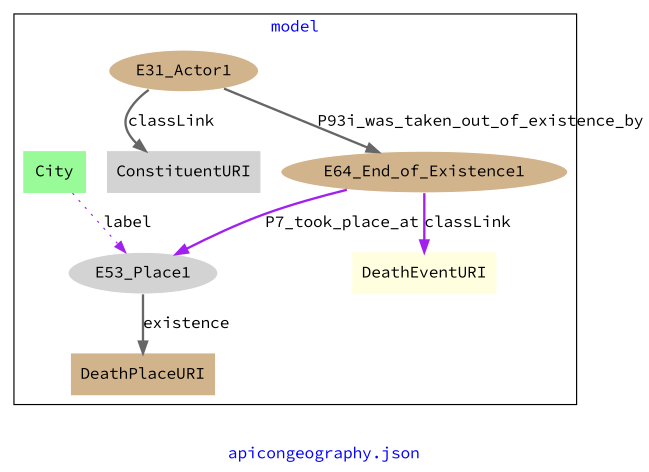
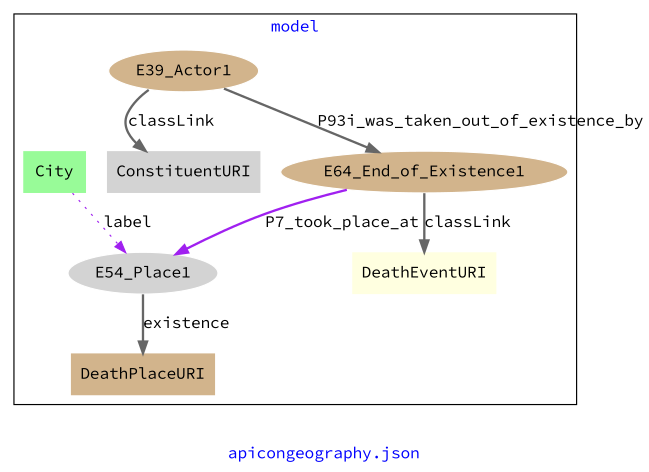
(184, 71) -> (184, 71)
(424, 217) -> (424, 217)
(143, 273) -> (143, 273)
